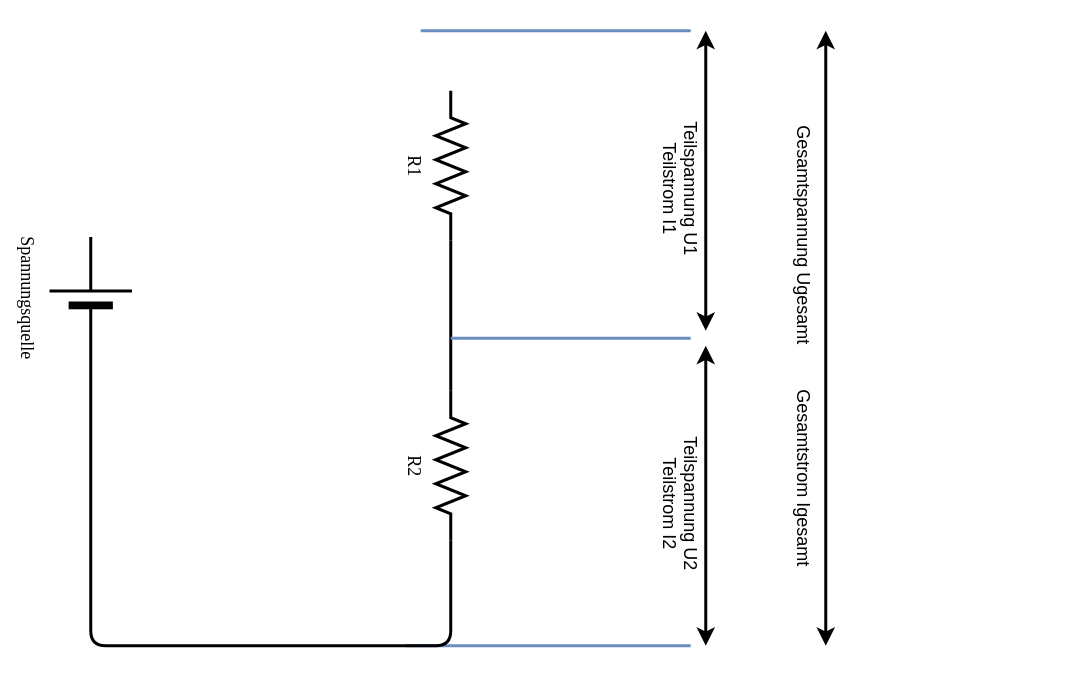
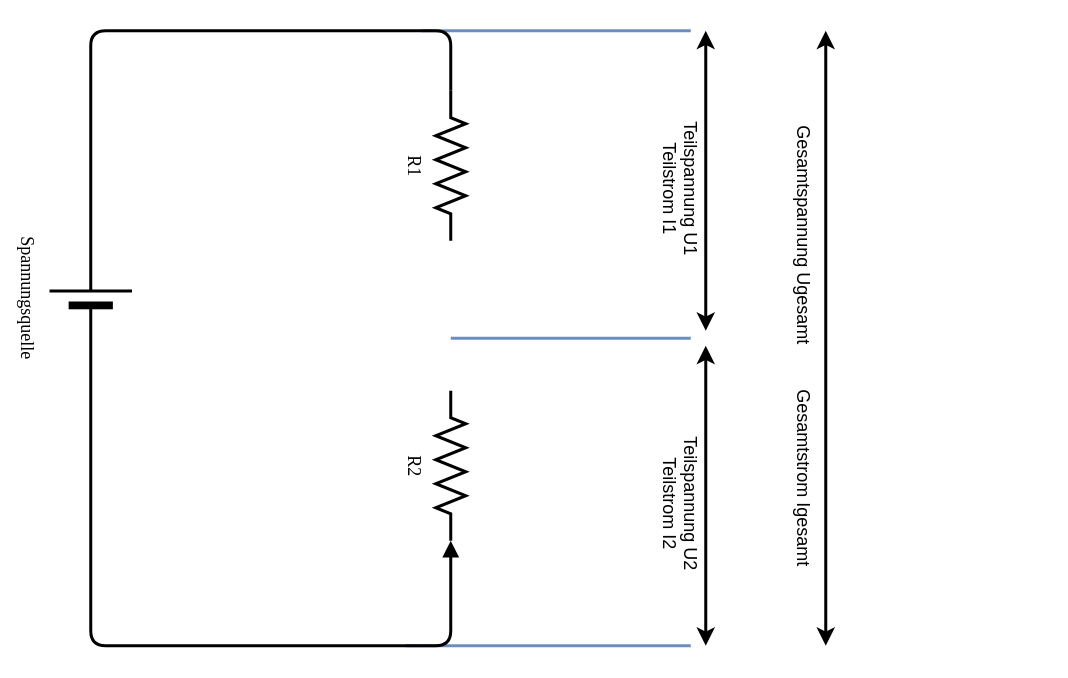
none -> (157, 31)
(451, 316) -> none
(451, 550) -> (451, 558)
